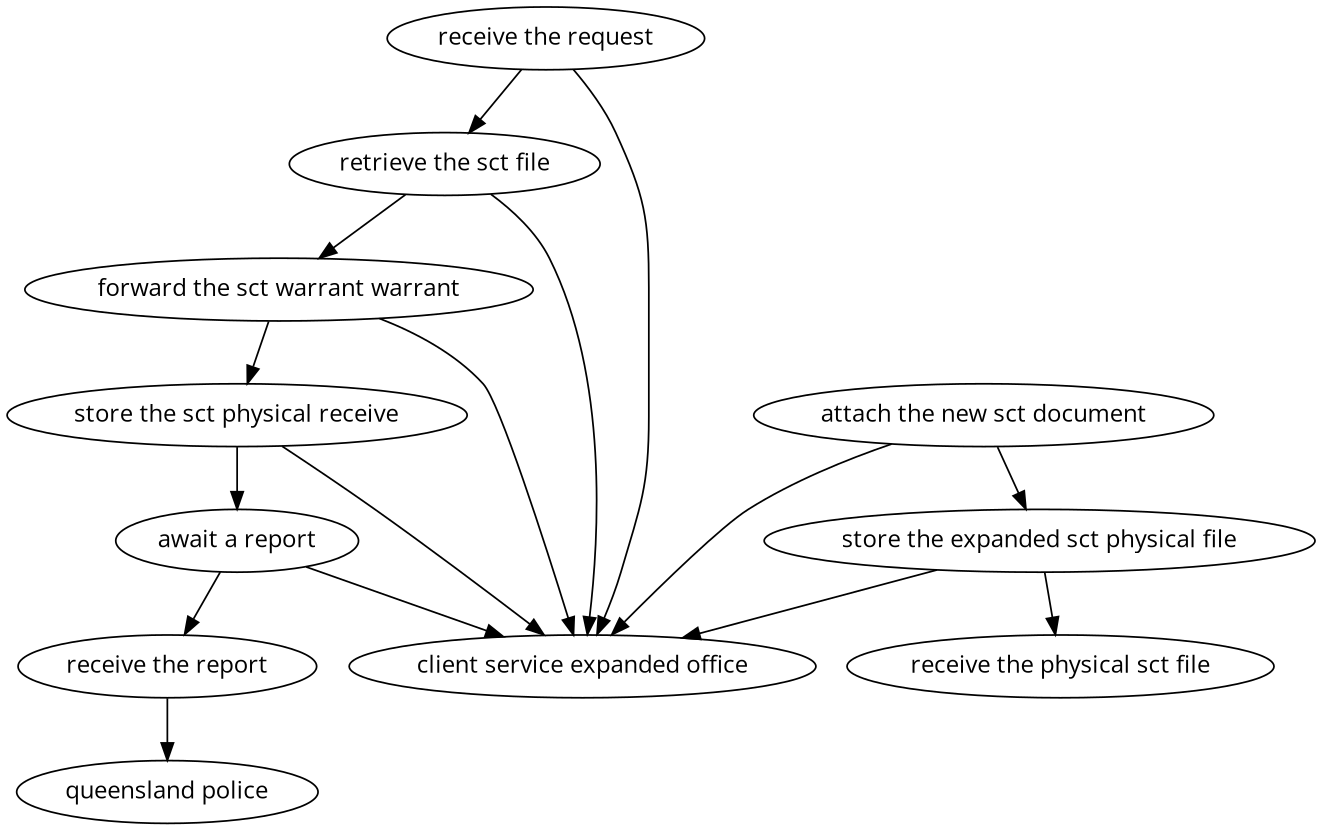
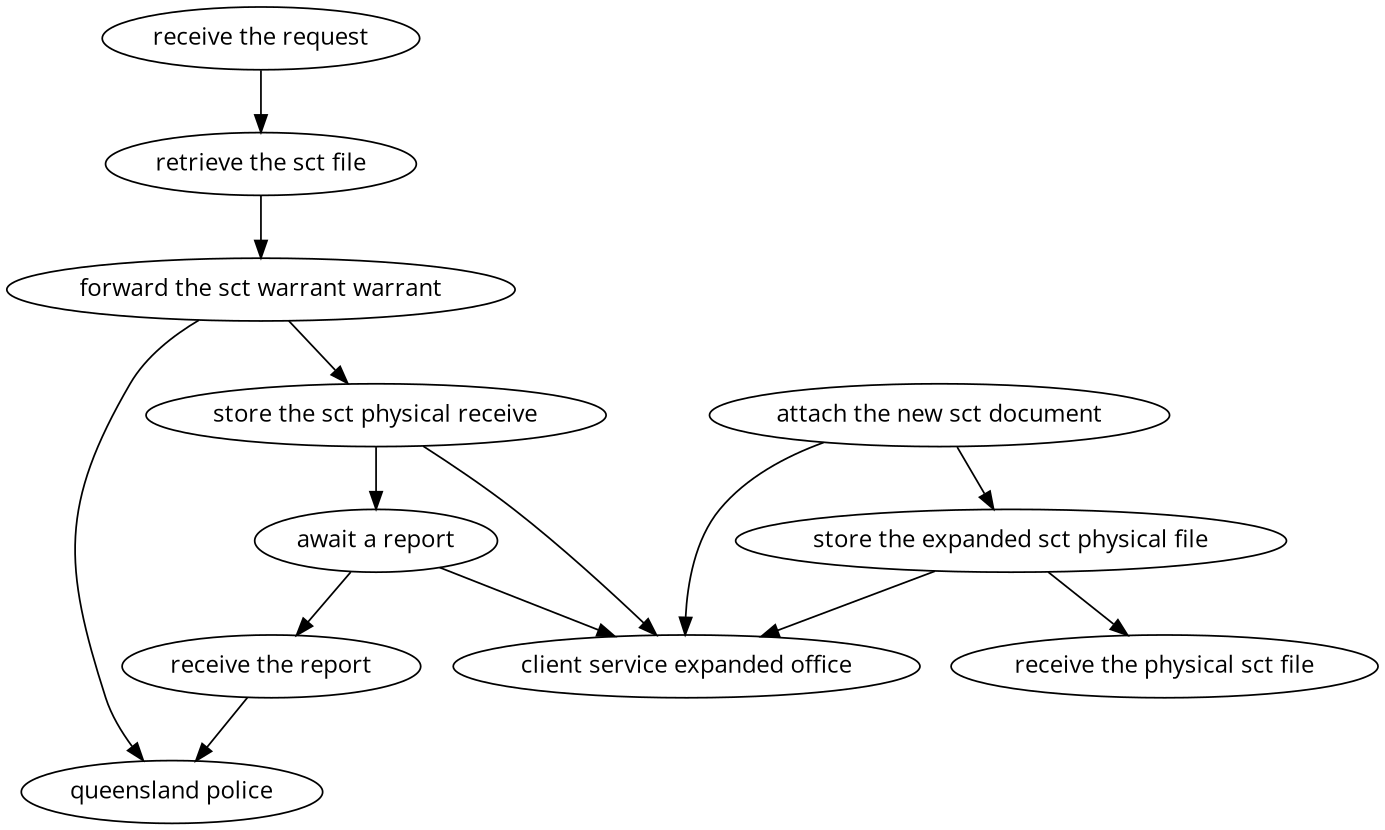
(649, 338) -> none
(589, 391) -> none
(509, 441) -> (78, 518)
